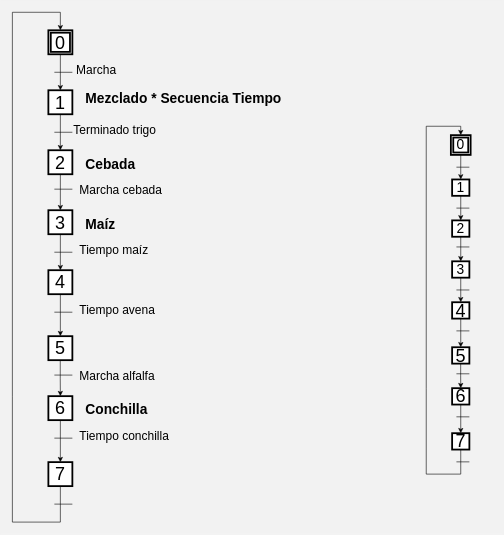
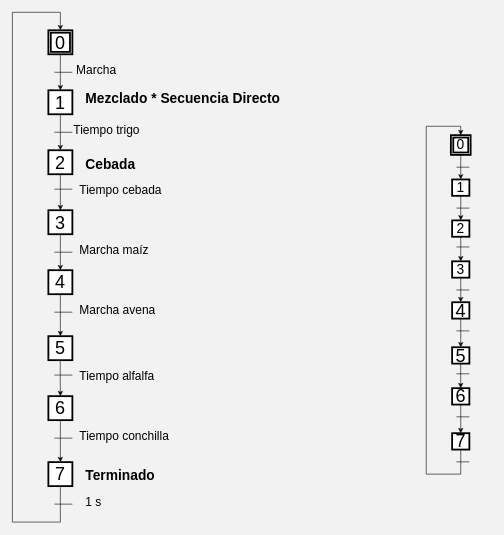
(179, 98) -> (183, 98)
(142, 104) -> (142, 104)
(142, 164) -> (142, 164)
(219, 219) -> none
(142, 224) -> (142, 224)
(142, 284) -> (142, 284)
(142, 350) -> (142, 350)
(207, 405) -> none
none -> (207, 471)
none -> (189, 501)
